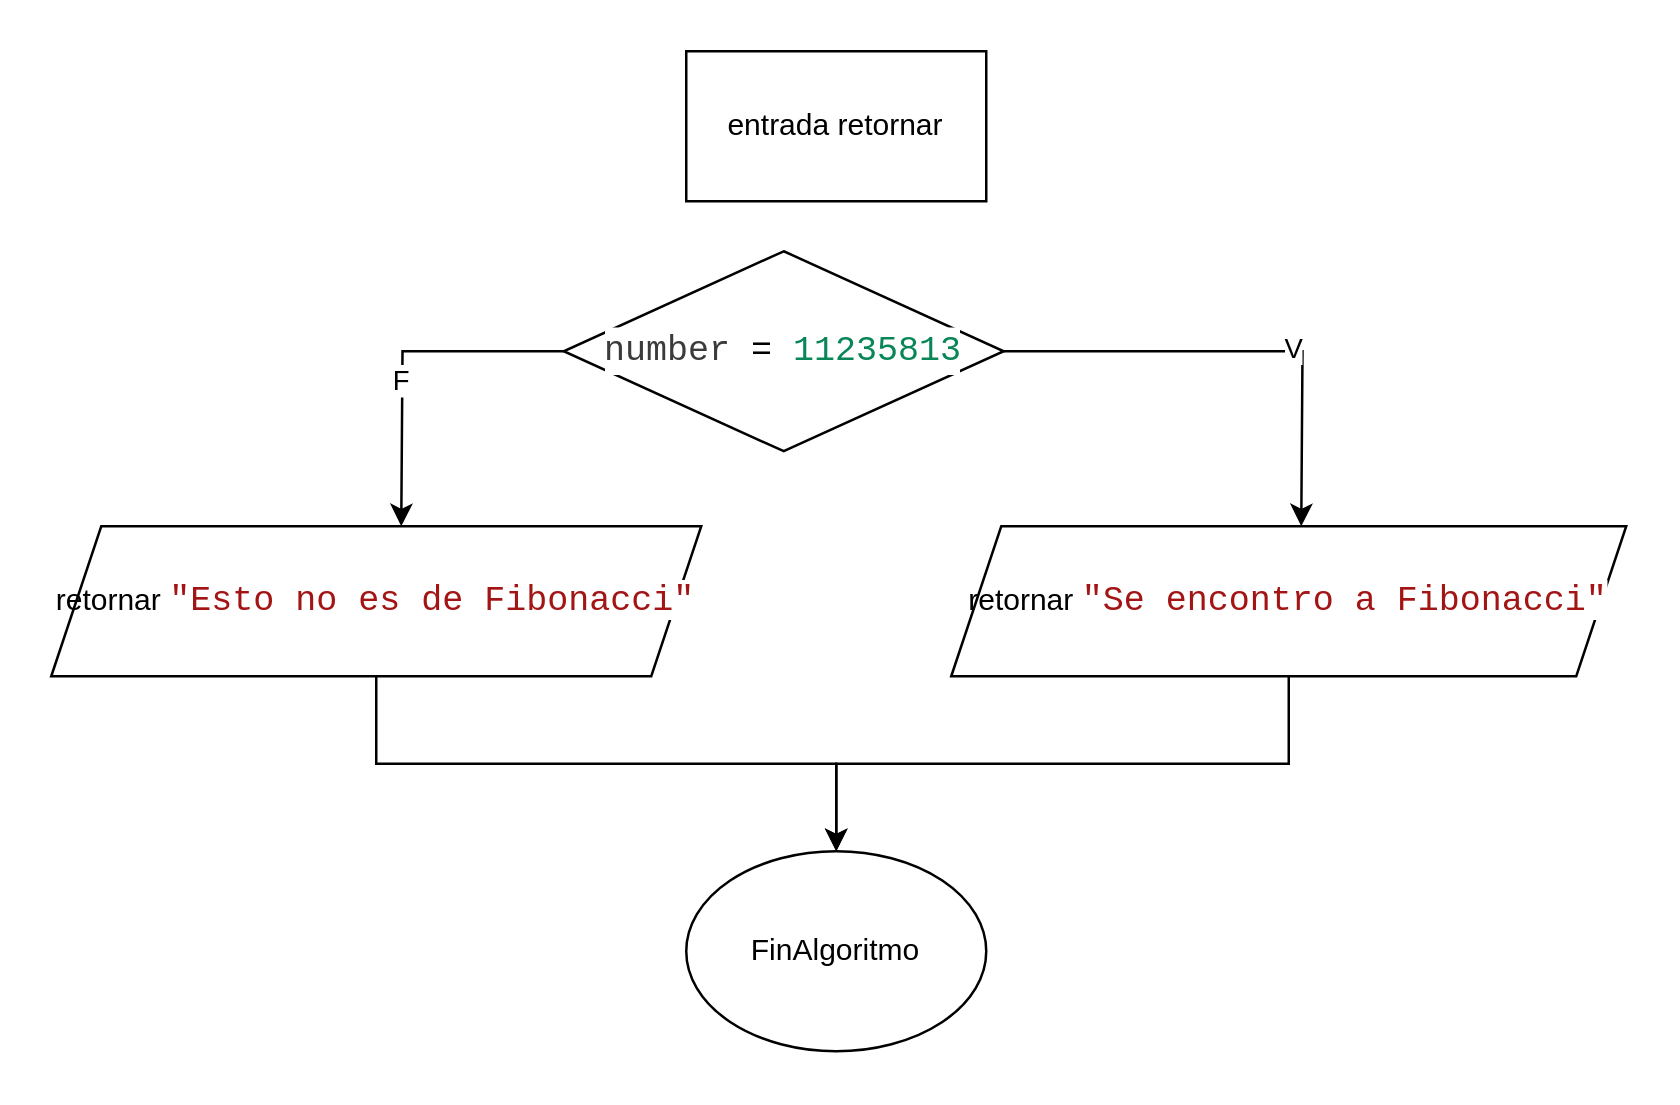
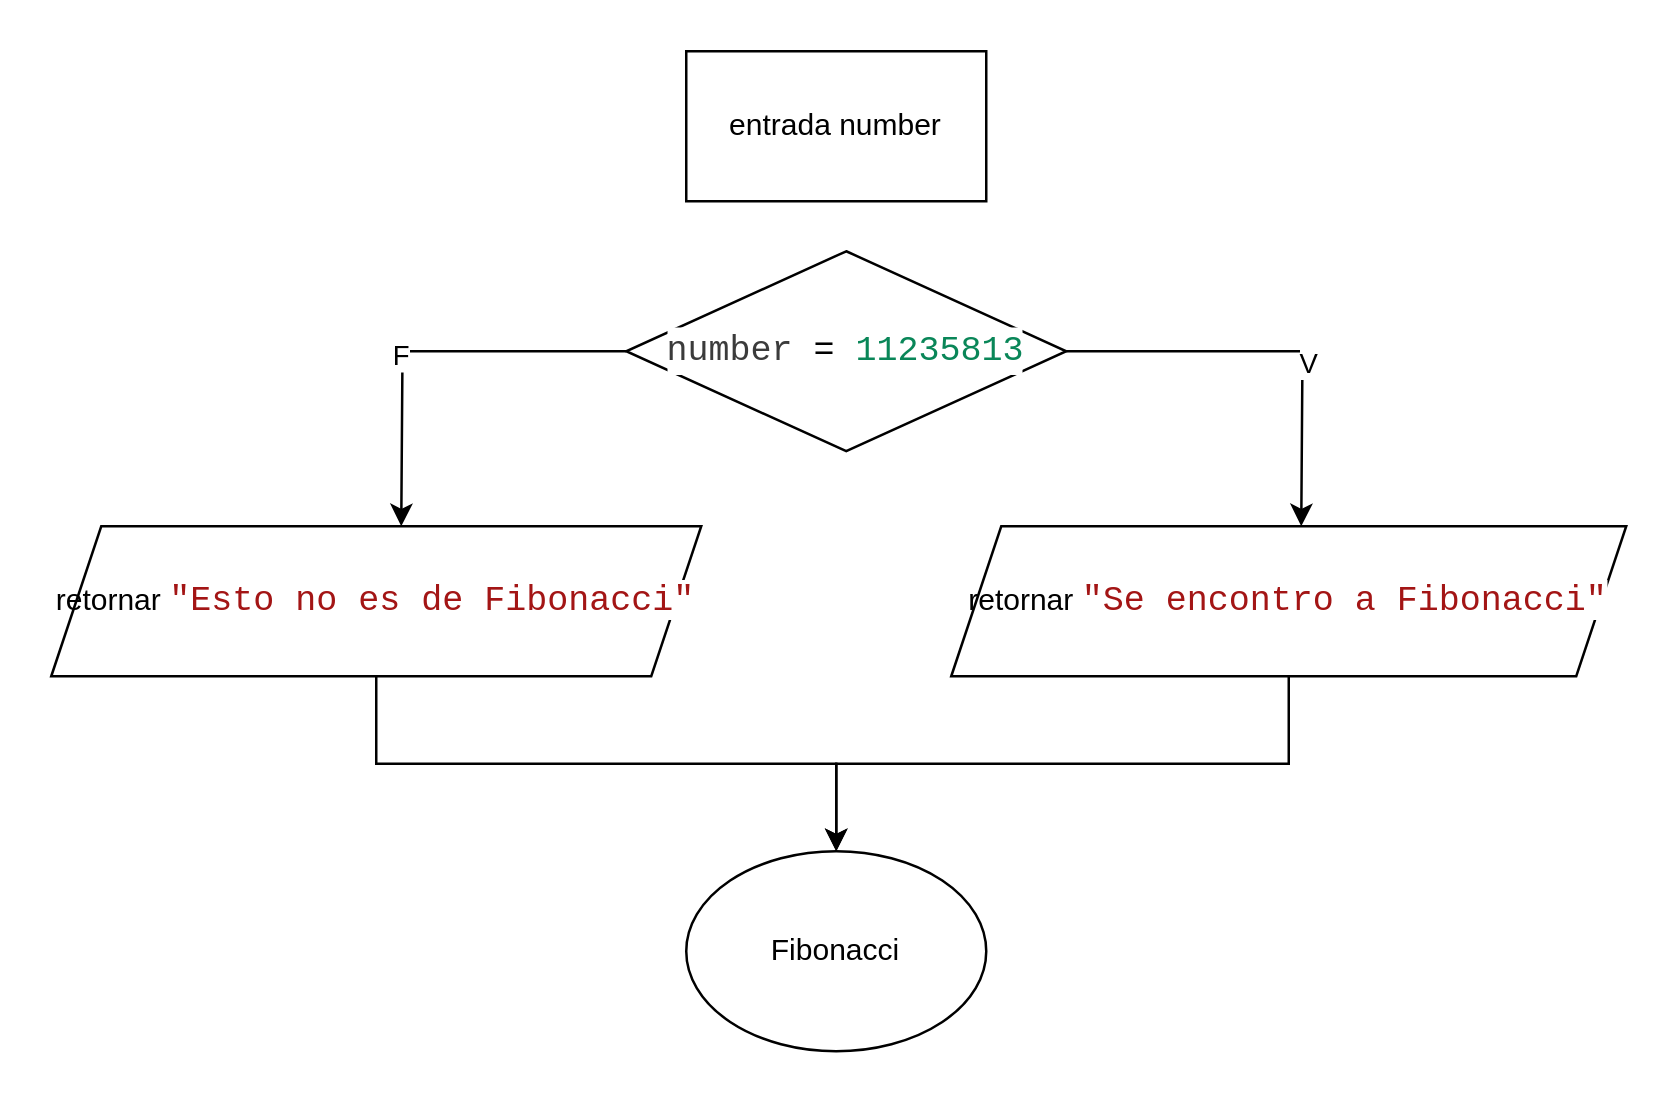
(836, 126) -> (836, 126)
(784, 351) -> (846, 351)
(836, 951) -> (836, 951)
